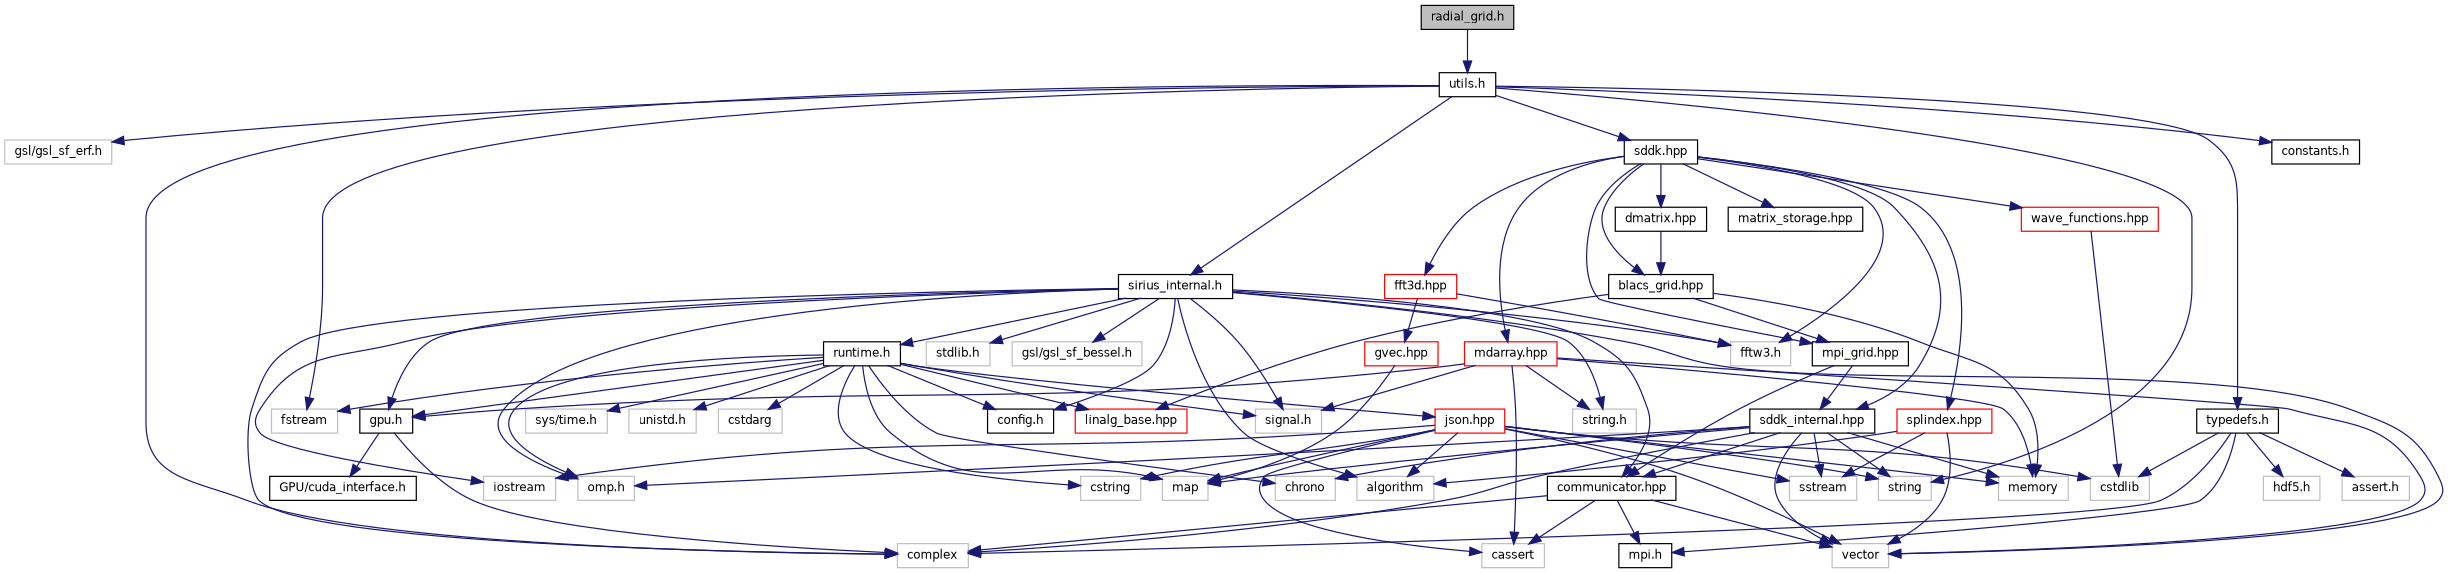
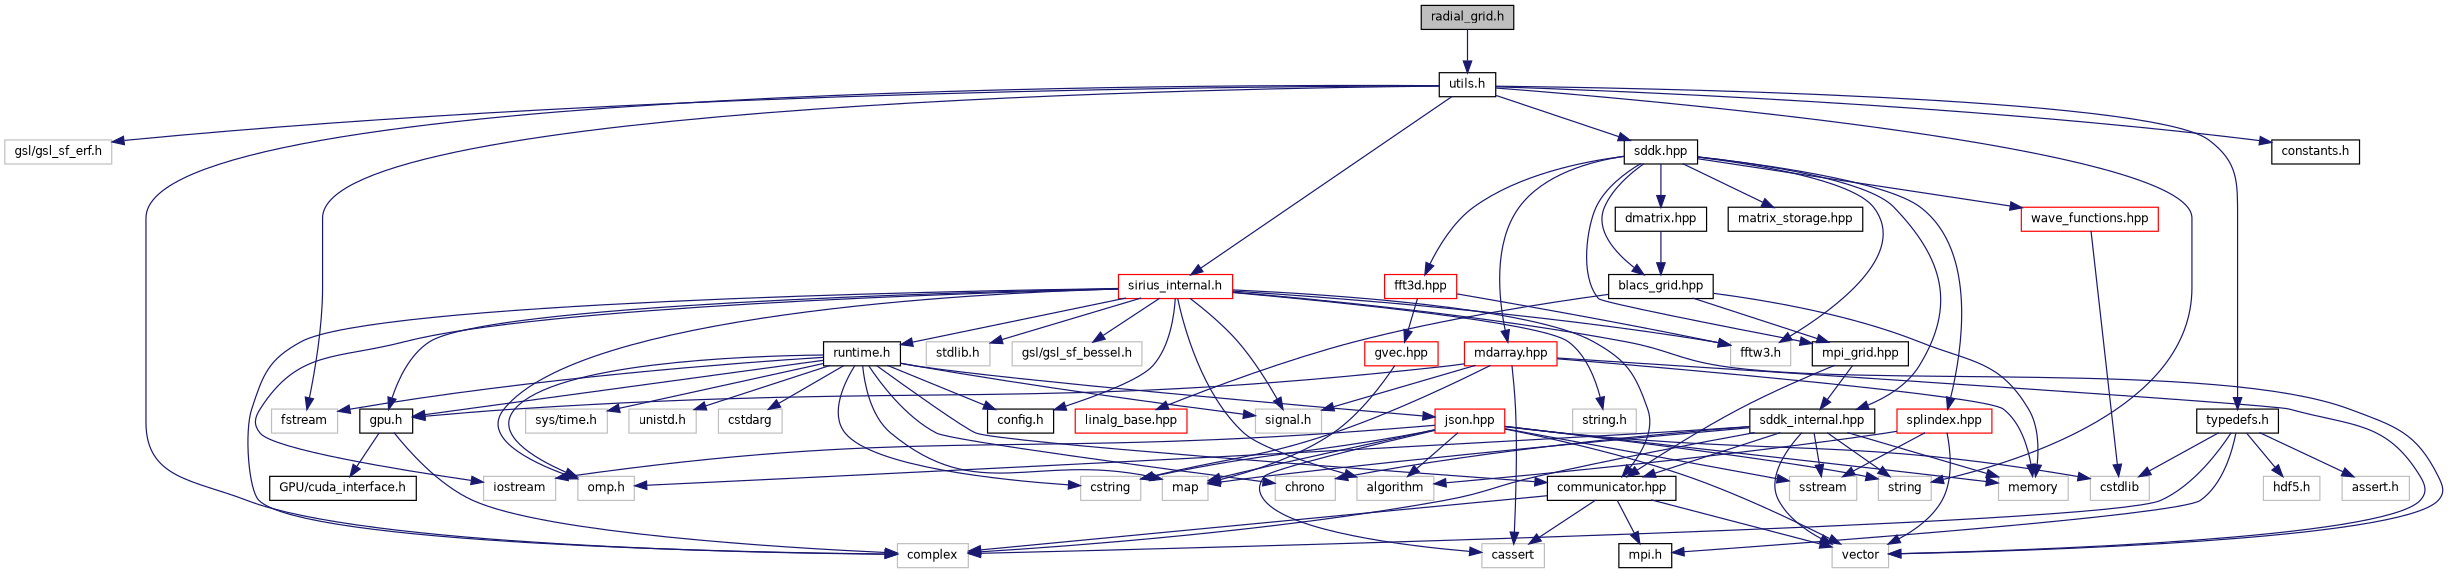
(1176, 287) -> (1176, 287)
(1553, 384) -> (1301, 443)
(989, 386) -> (1144, 451)
